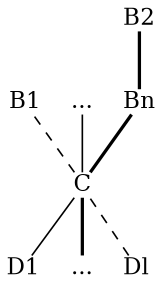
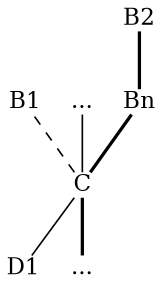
(136, 268) -> none
